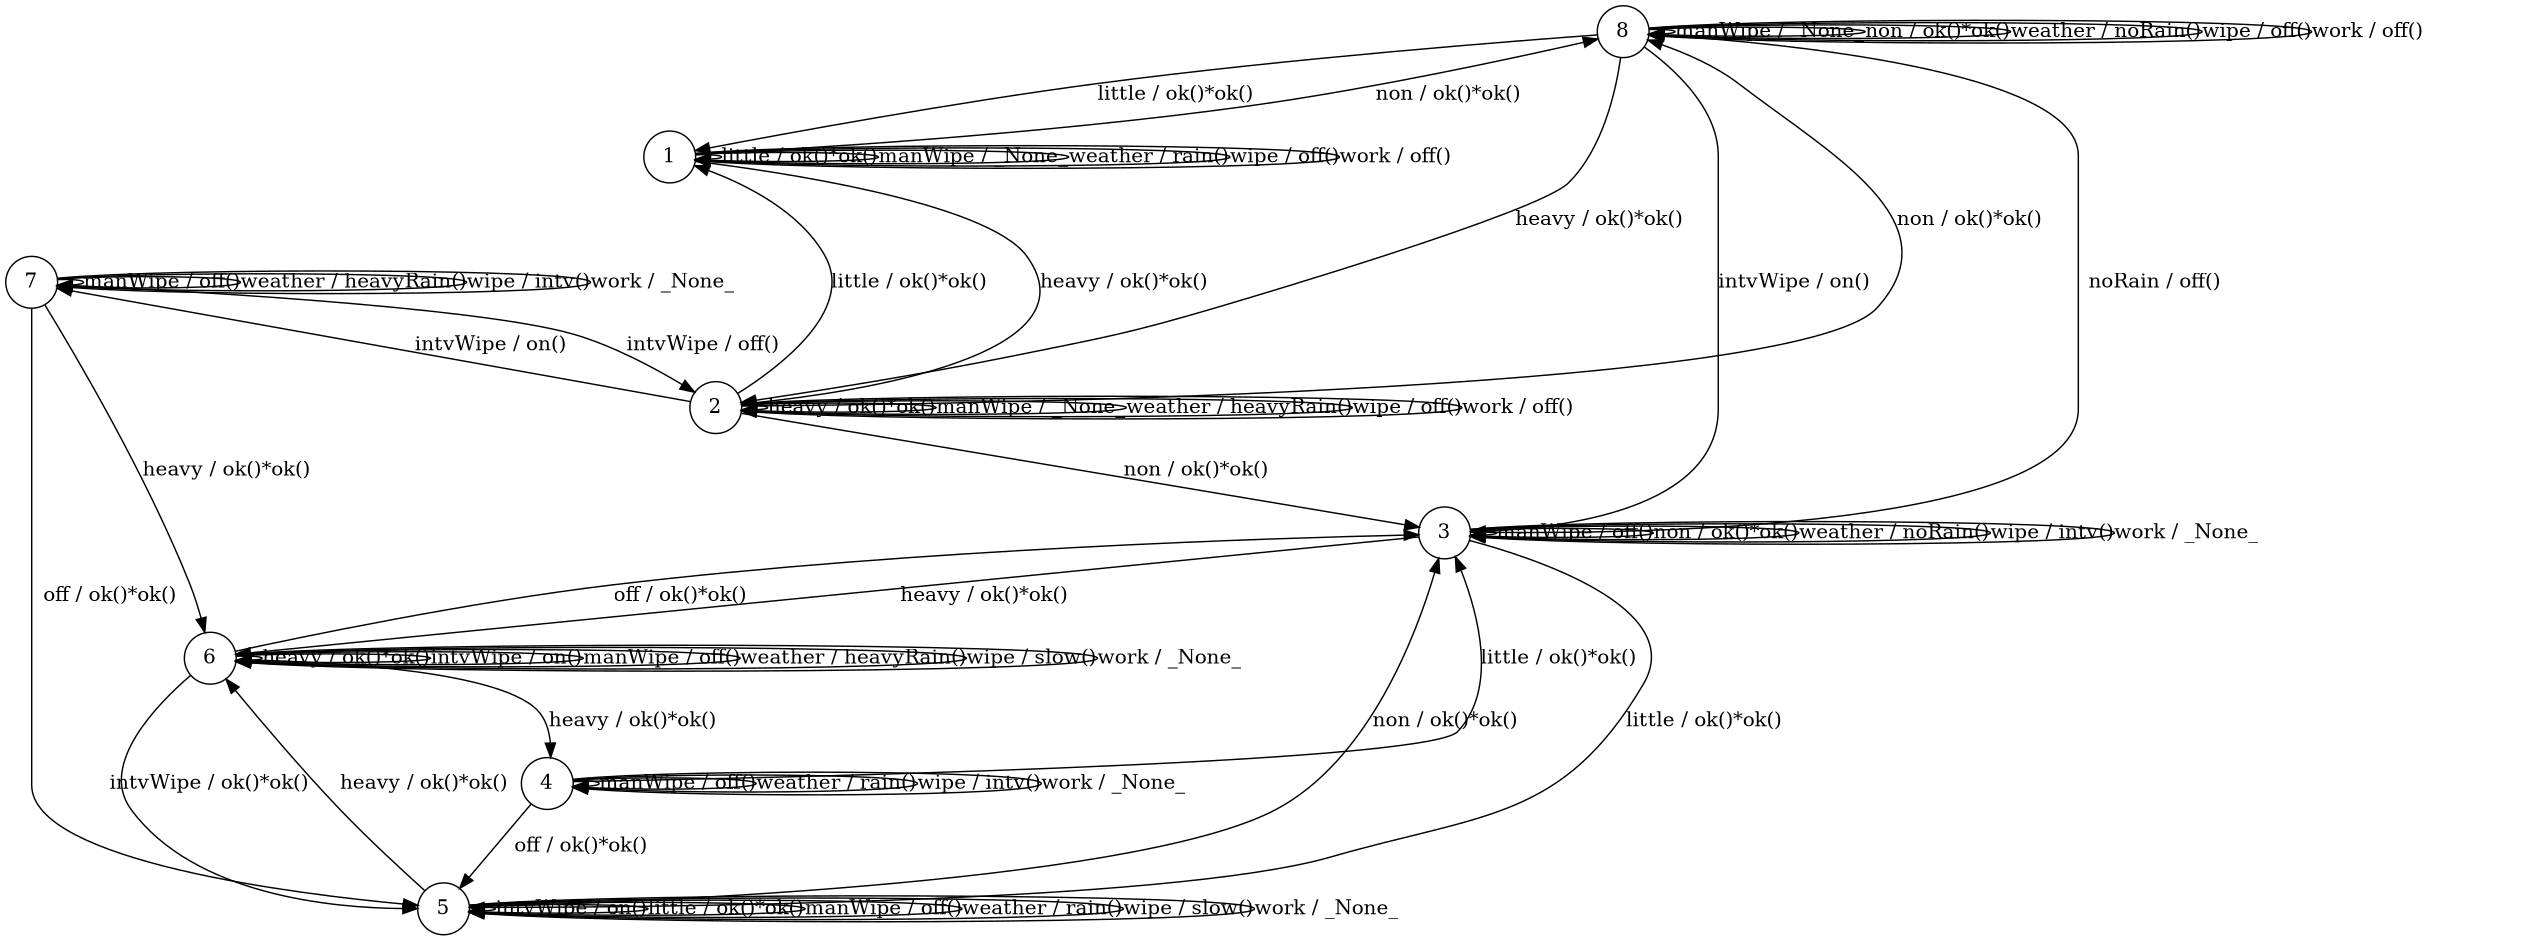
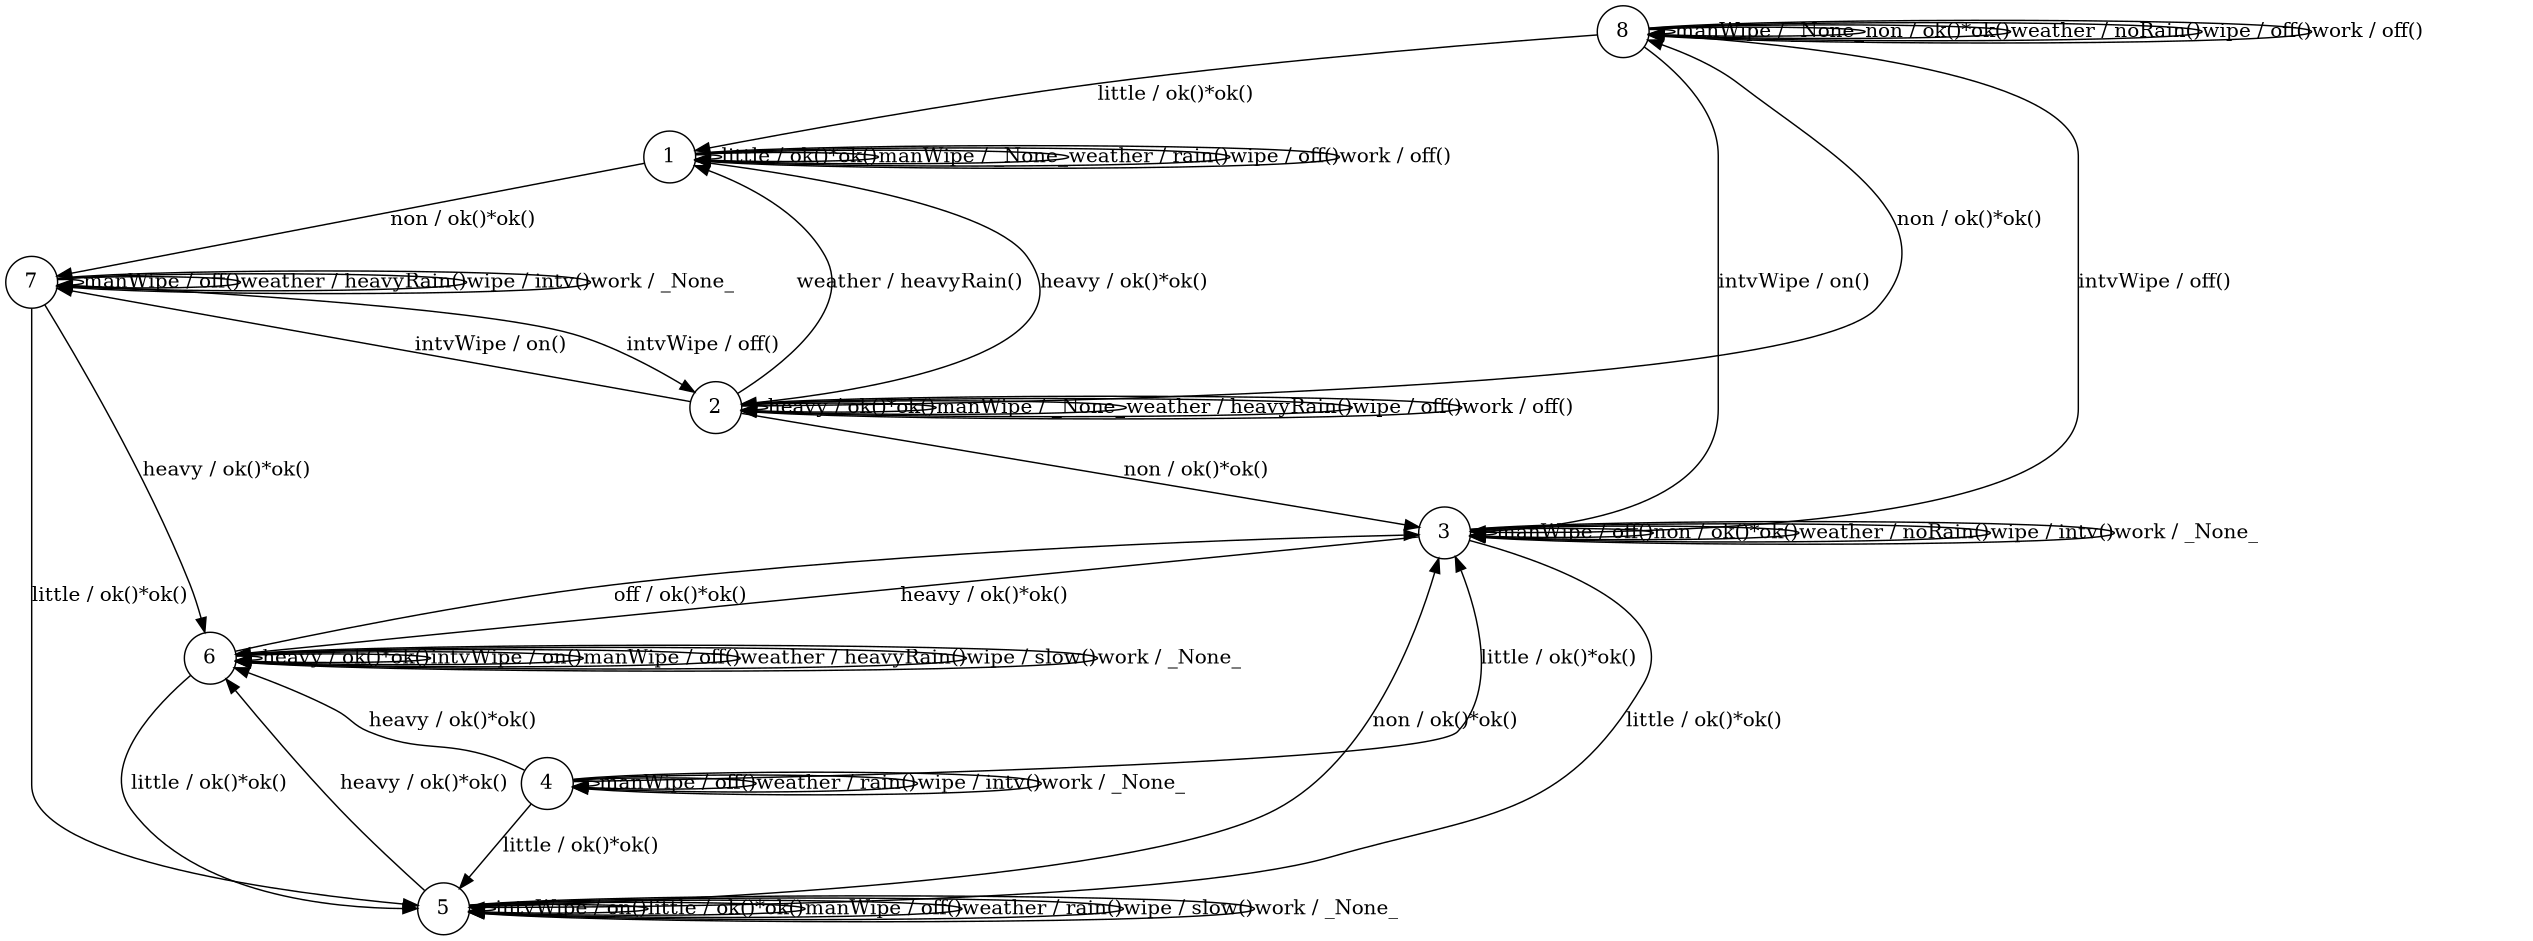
(1143, 119) -> (358, 218)
(910, 282) -> (910, 282)
(2155, 282) -> (2155, 282)
(1236, 302) -> none
(110, 596) -> (110, 596)
(459, 679) -> (381, 736)
(210, 784) -> (210, 784)
(581, 846) -> (581, 846)
